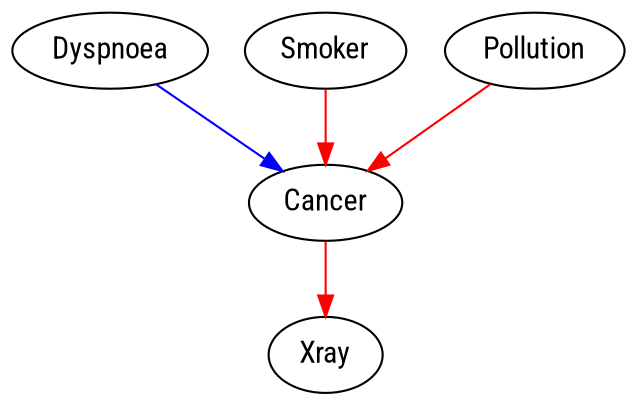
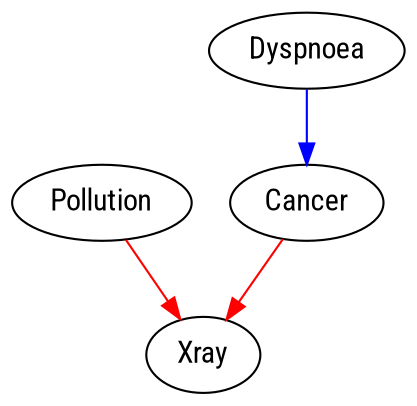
(326, 51) -> none
(438, 121) -> (147, 271)
